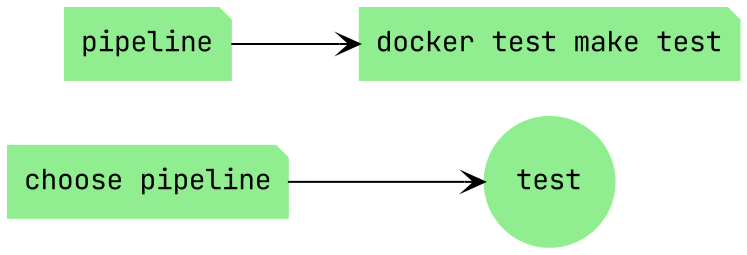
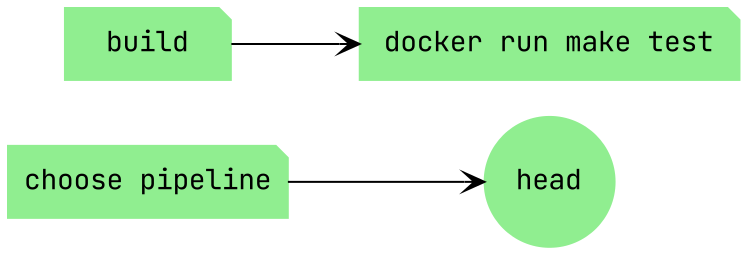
(148, 44) -> (148, 44)
(550, 44) -> (550, 44)
(550, 182) -> (550, 182)
